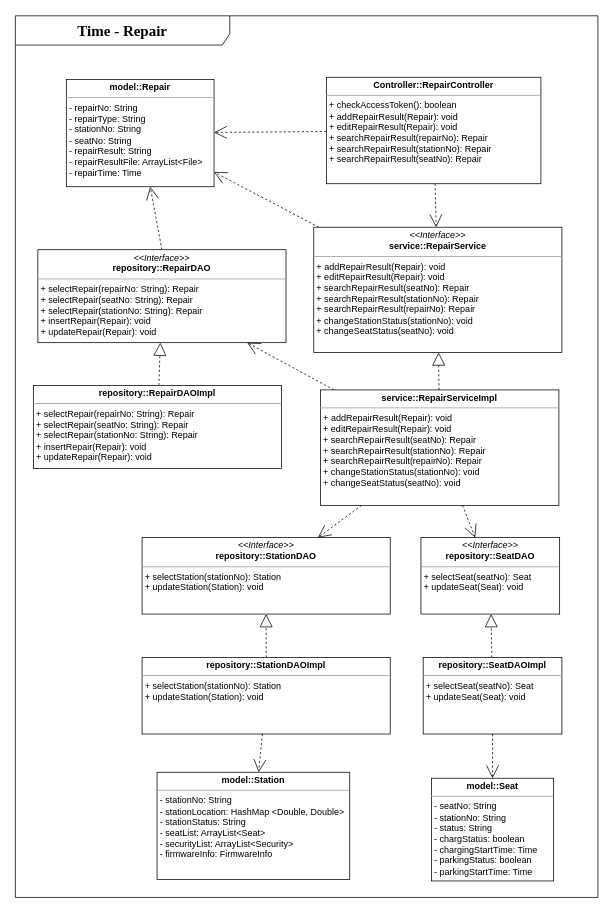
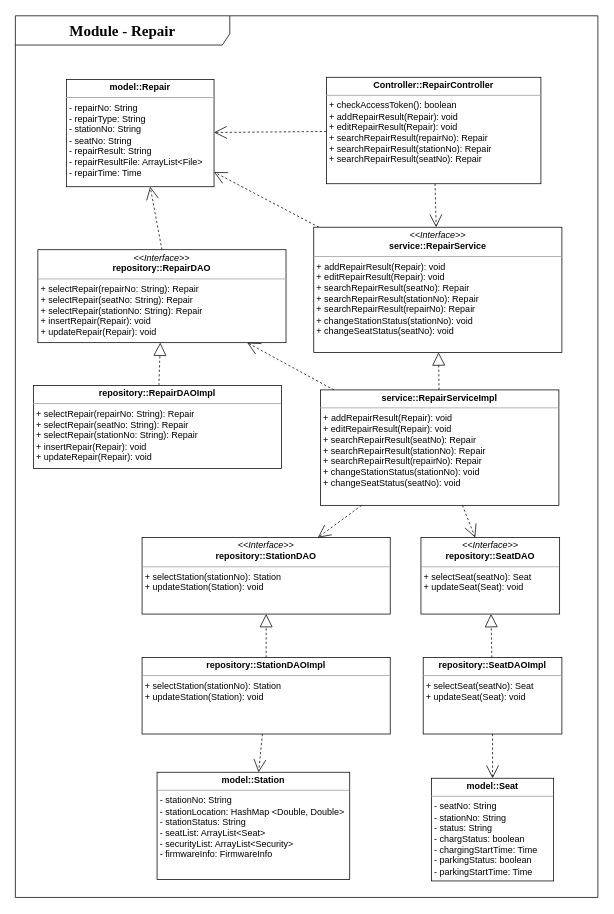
(123, 30) -> (123, 30)
